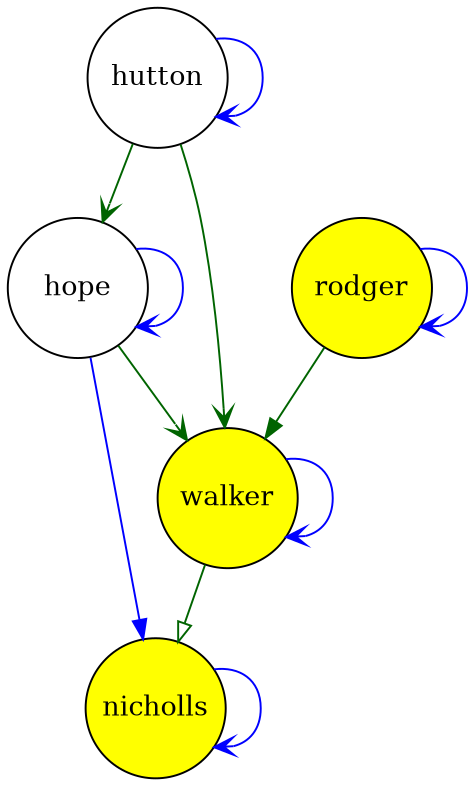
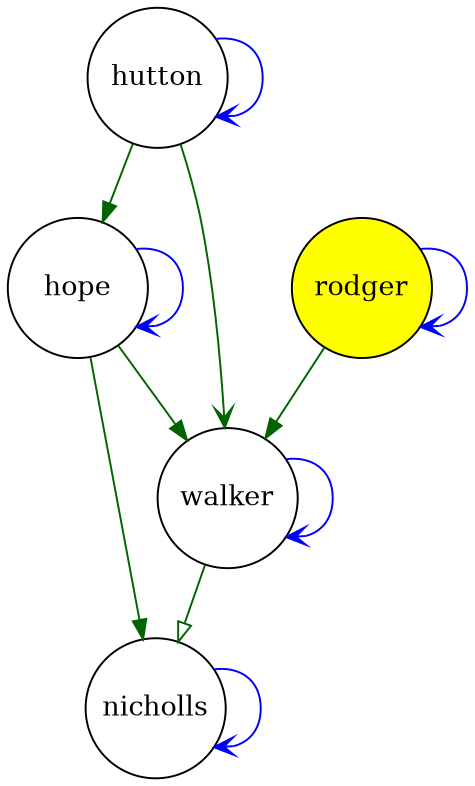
(121, 174) -> (121, 174)
(147, 385) -> (147, 385)
(115, 489) -> (115, 489)
(228, 498) -> (228, 498)
(156, 708) -> (156, 708)
